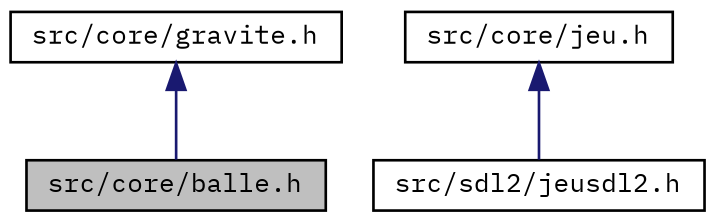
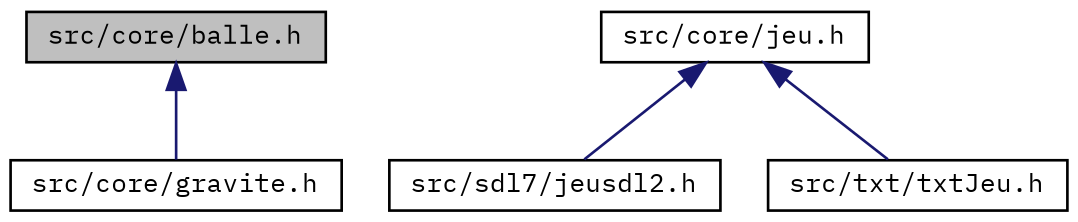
(176, 125) -> (176, 125)
(539, 185) -> (555, 185)
none -> (918, 185)
